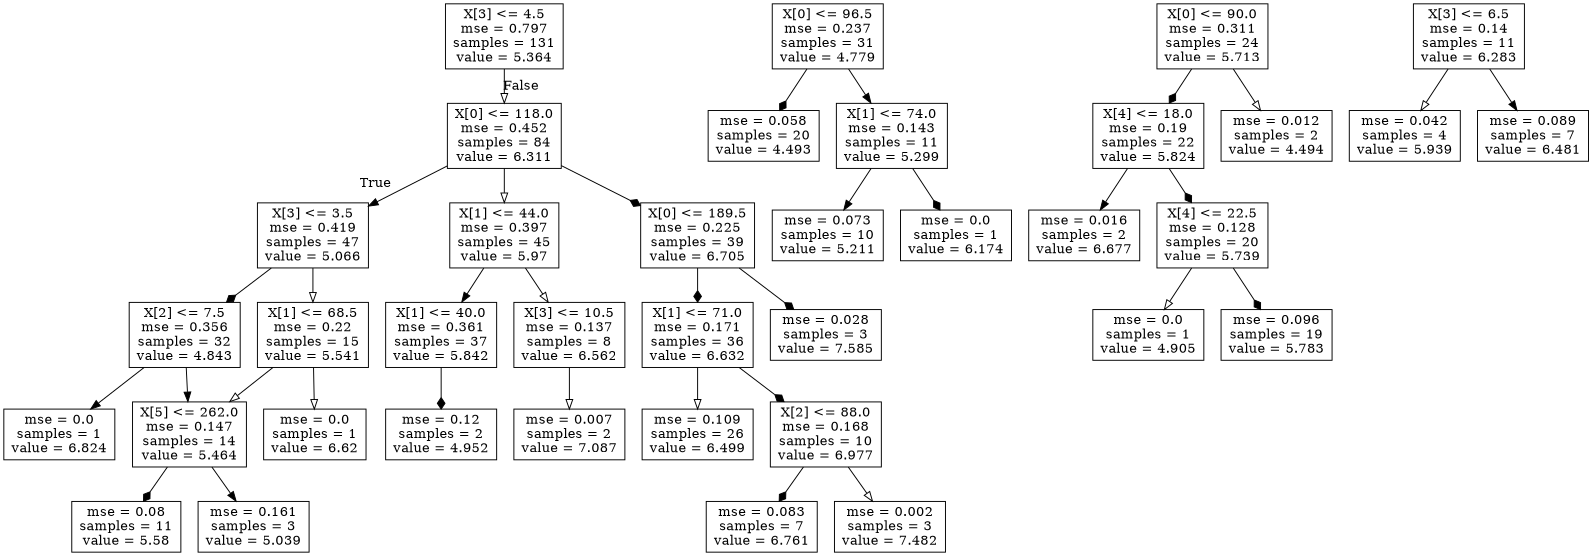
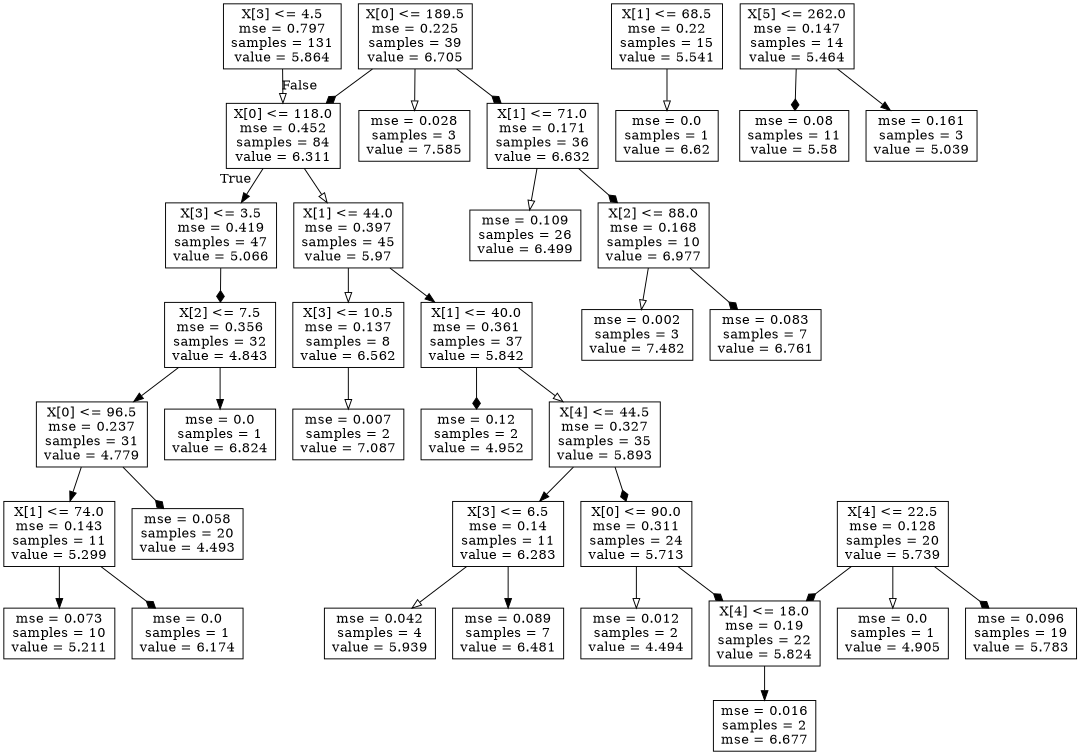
(504, 36) -> (282, 36)
(1177, 181) -> (833, 580)
(596, 183) -> (354, 83)
(1084, 235) -> (765, 726)
(313, 280) -> none
(762, 285) -> (415, 85)
(187, 380) -> (160, 382)
(255, 382) -> none
none -> (605, 434)
